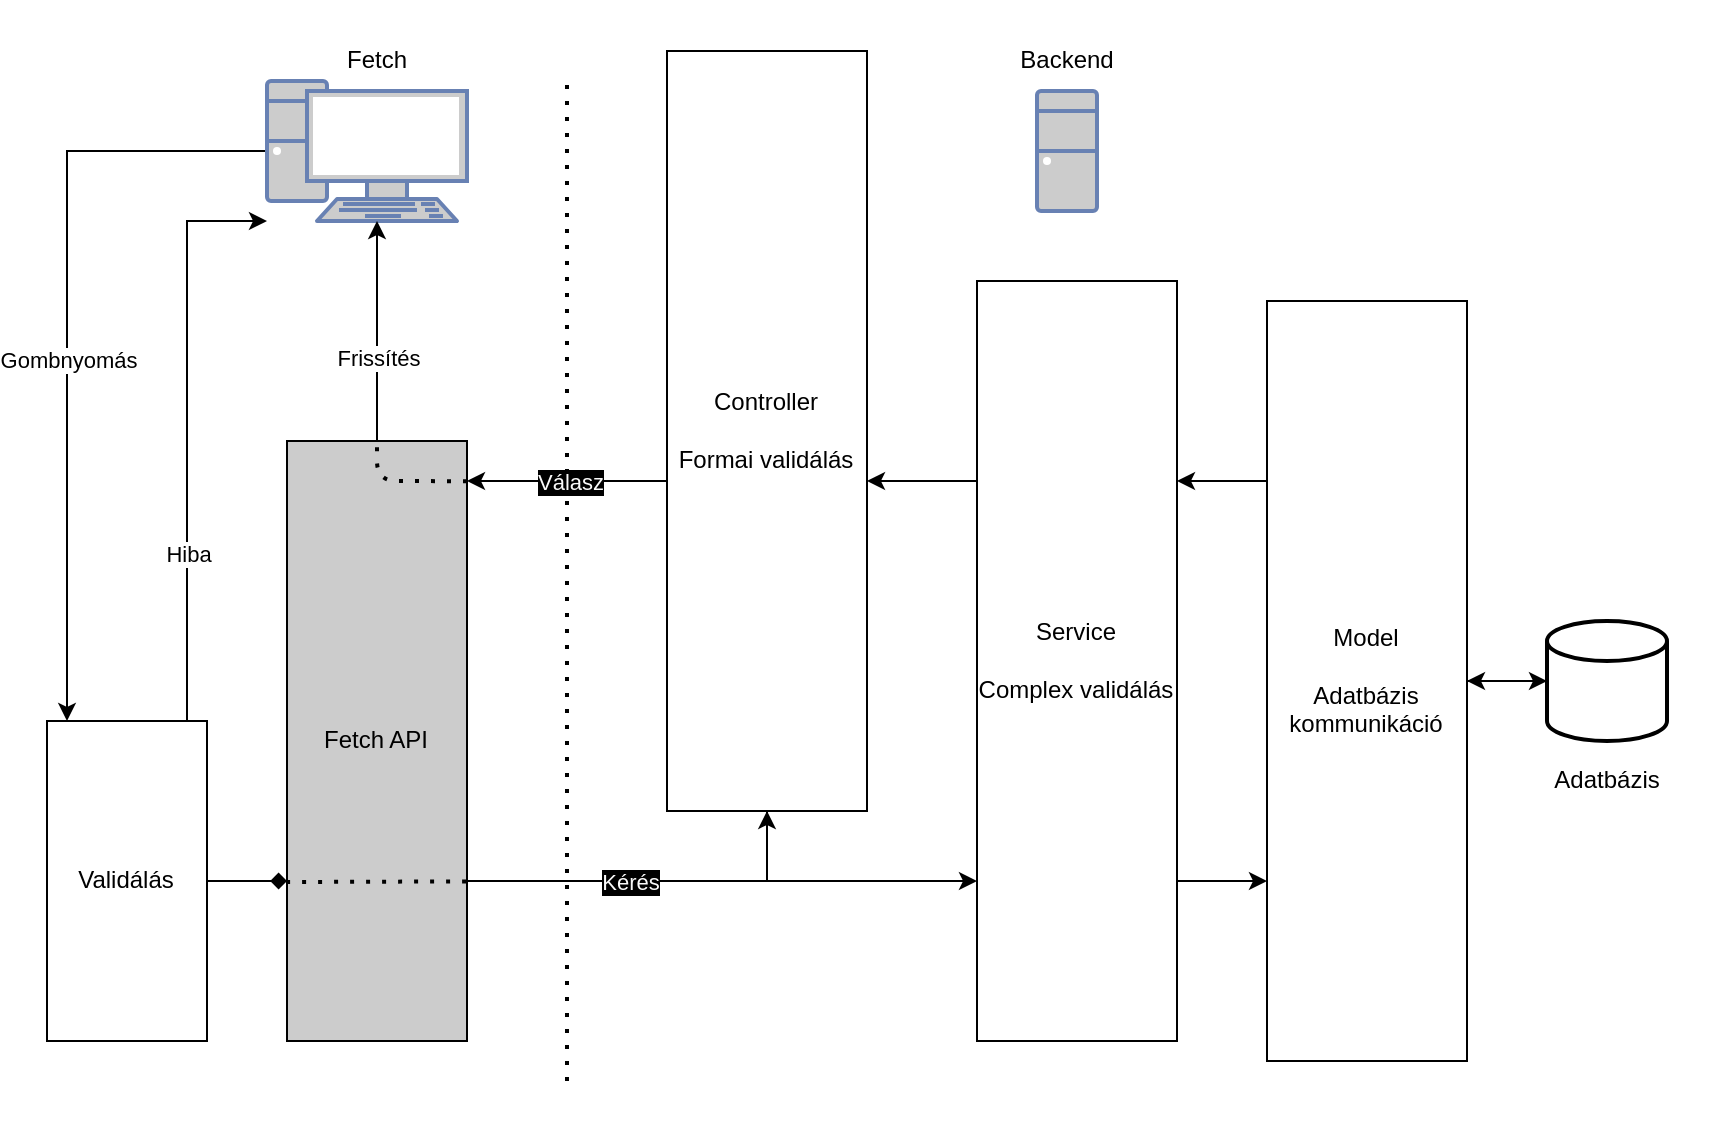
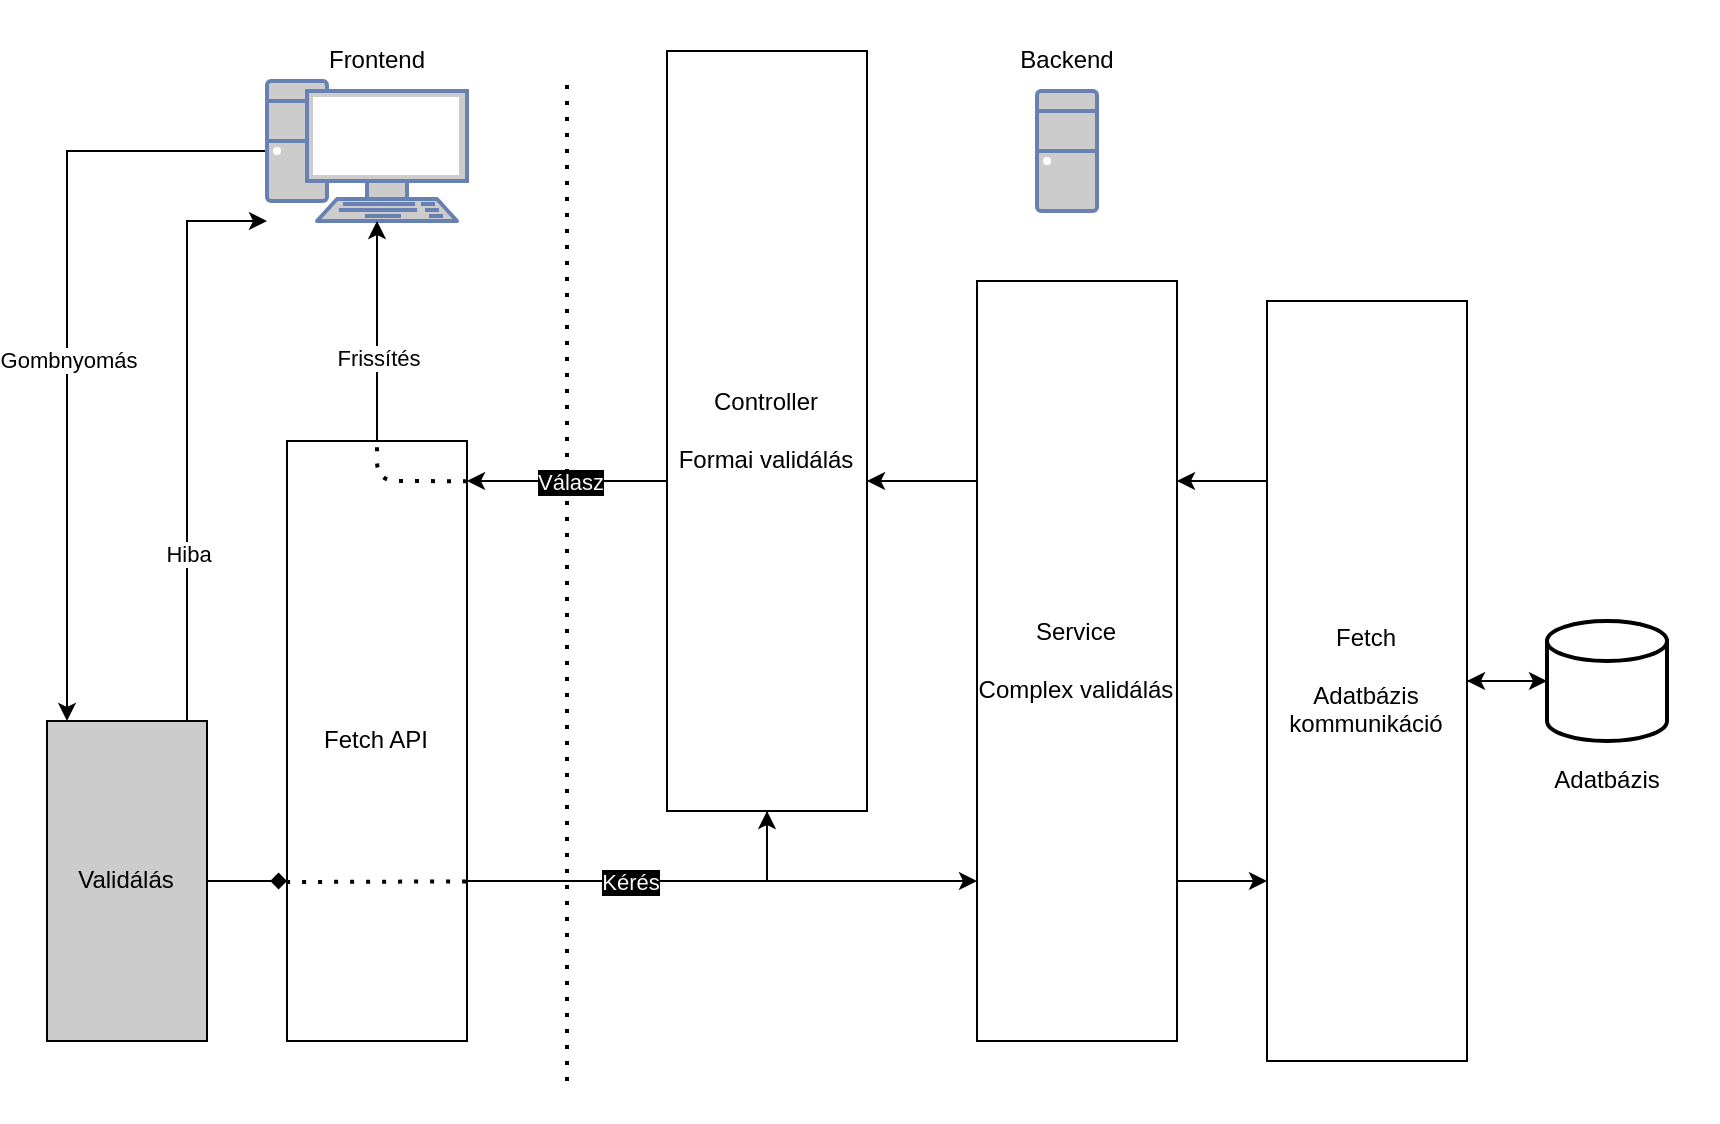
(378, 61) -> (378, 61)
(1367, 681) -> (1367, 681)
(377, 741) -> (377, 741)
(127, 881) -> (127, 881)
